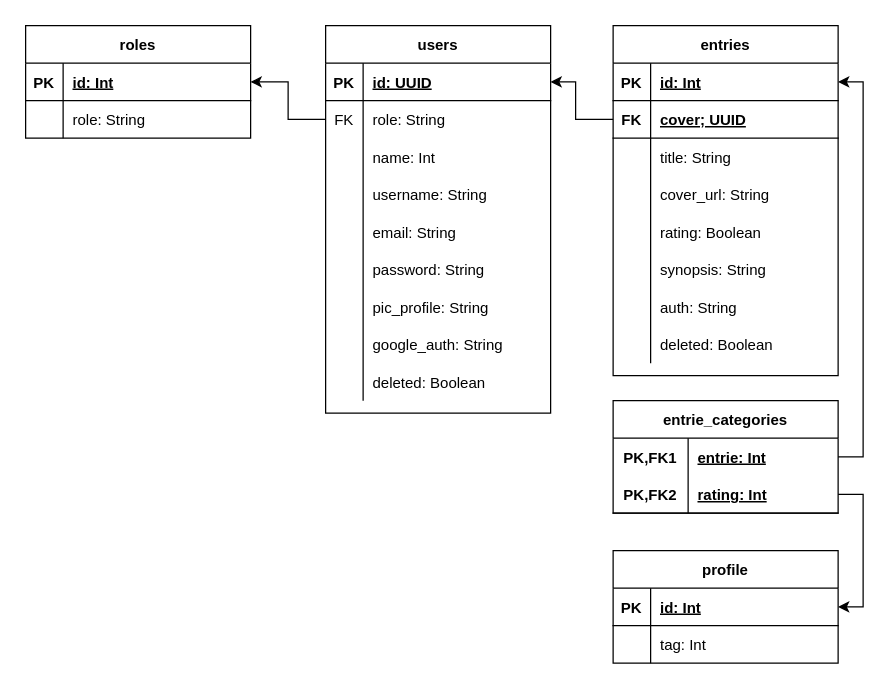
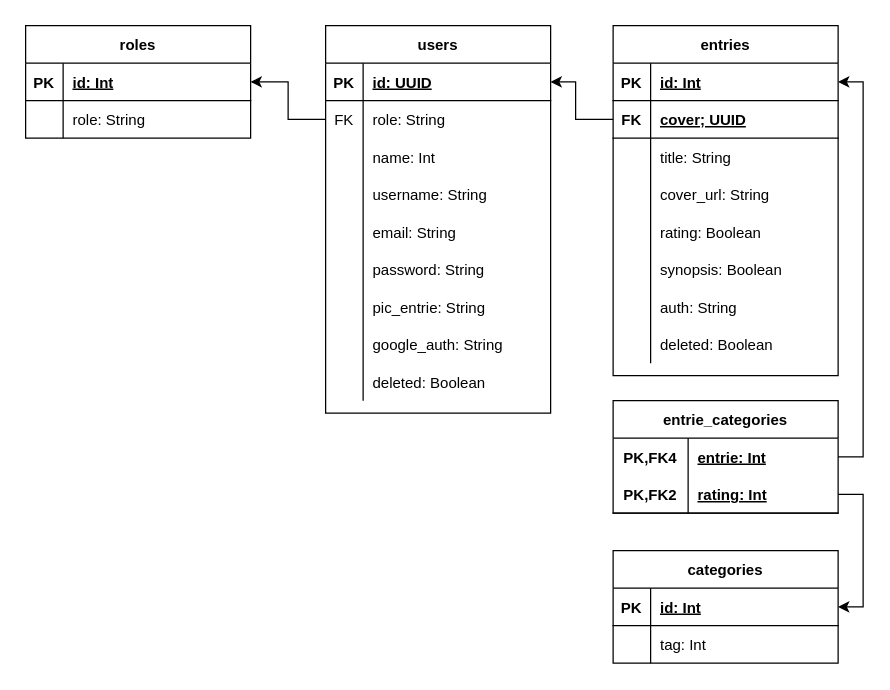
(719, 270) -> (724, 270)
(441, 308) -> (438, 308)
(650, 458) -> (650, 458)
(725, 570) -> (725, 570)
